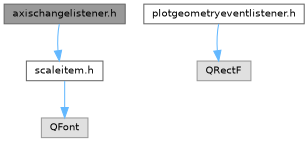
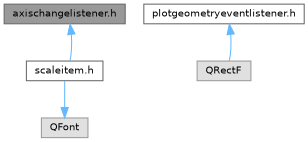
(58, 37) -> (72, 48)
(217, 37) -> (231, 48)
